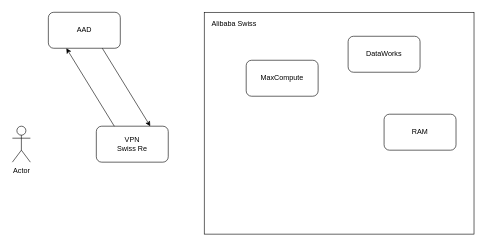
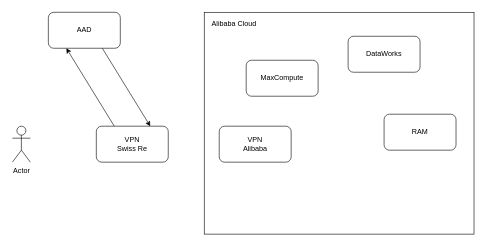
(234, 24) -> (234, 24)
none -> (255, 144)
